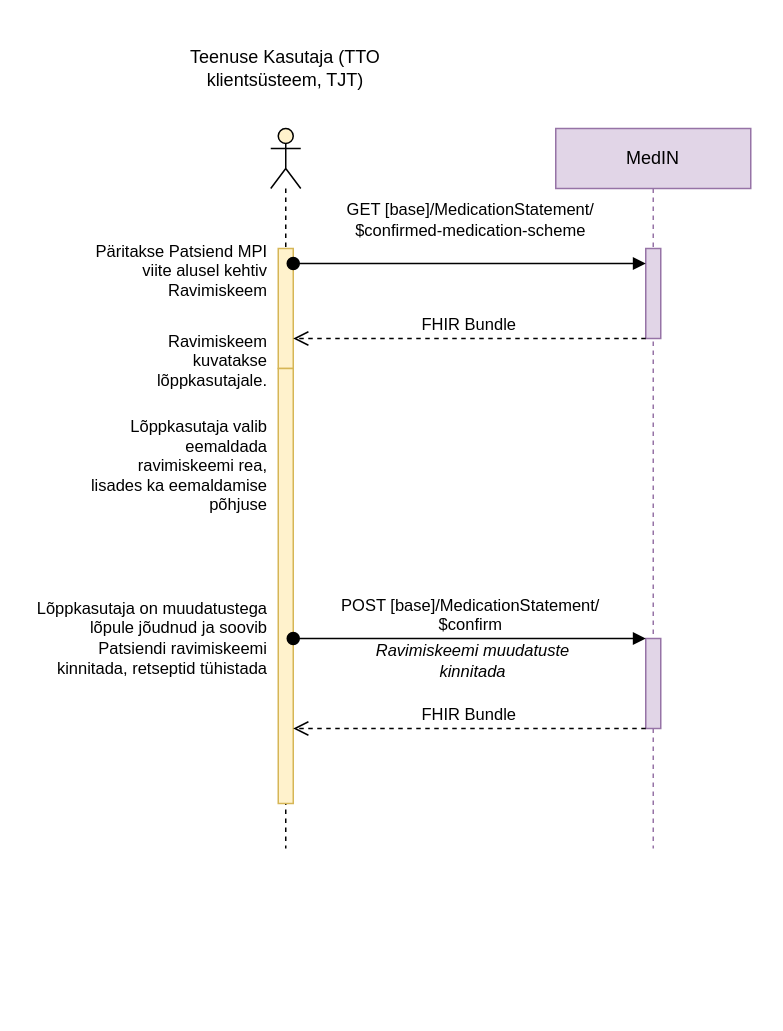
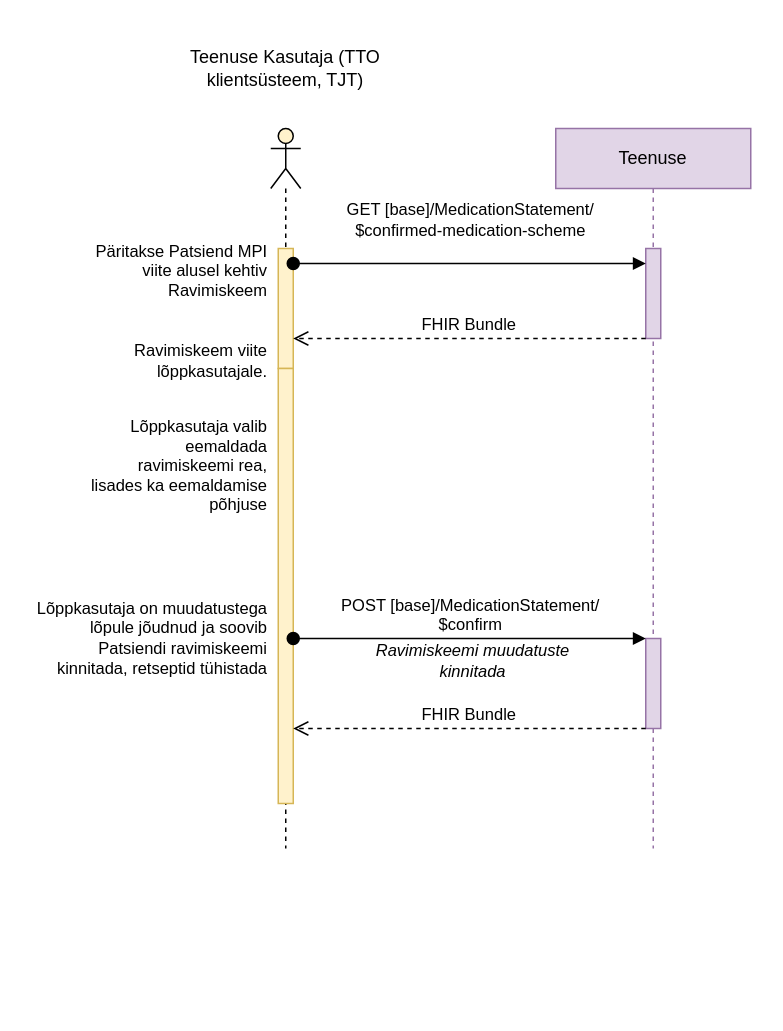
(653, 158) -> (653, 158)
(179, 361) -> (179, 361)
